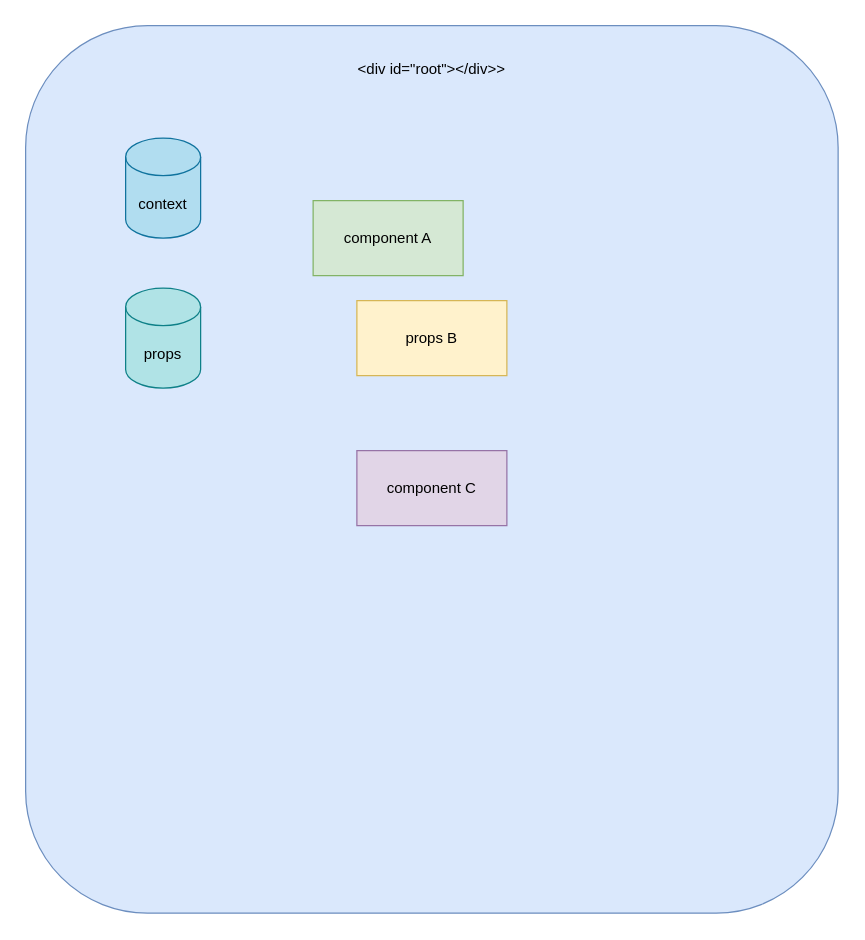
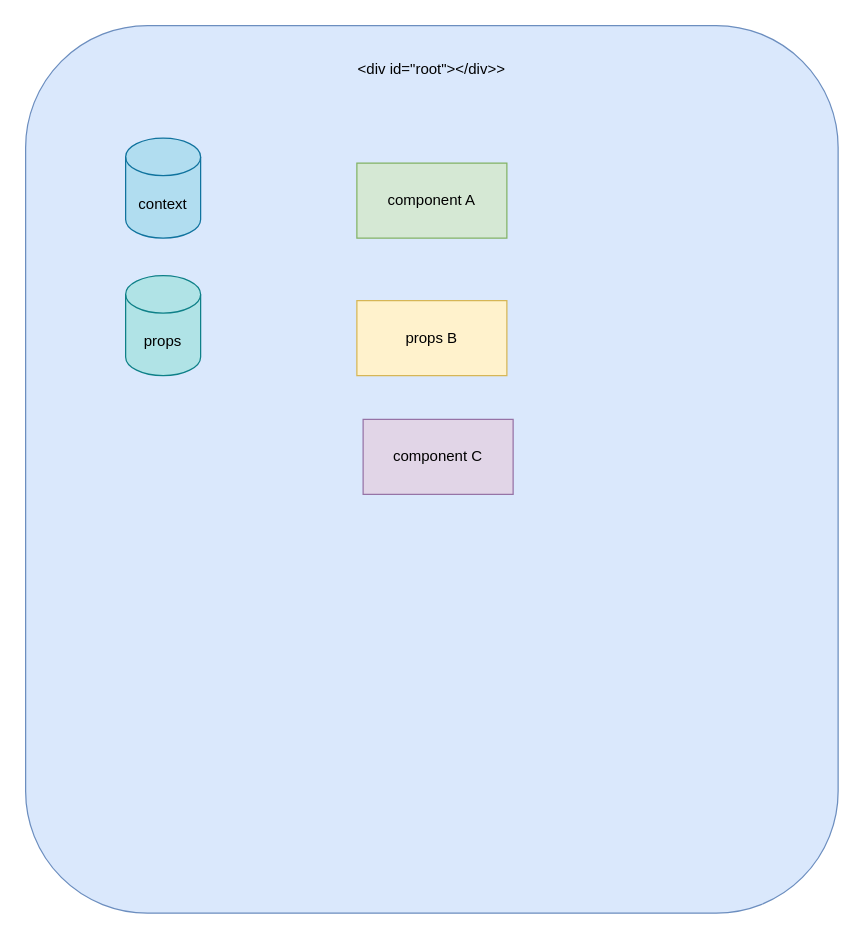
(388, 238) -> (432, 201)
(163, 338) -> (163, 326)
(432, 488) -> (438, 457)
